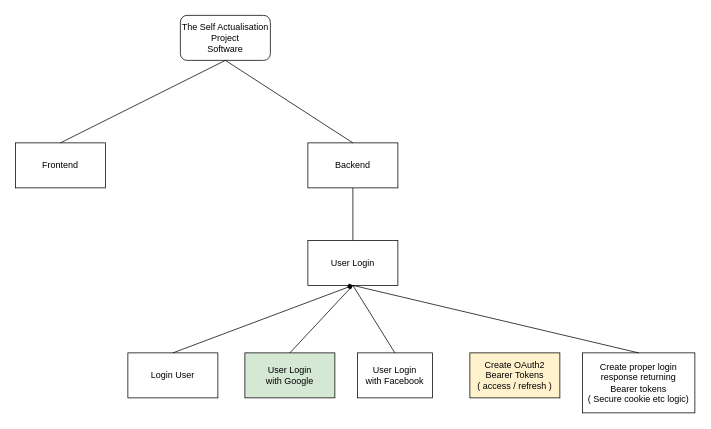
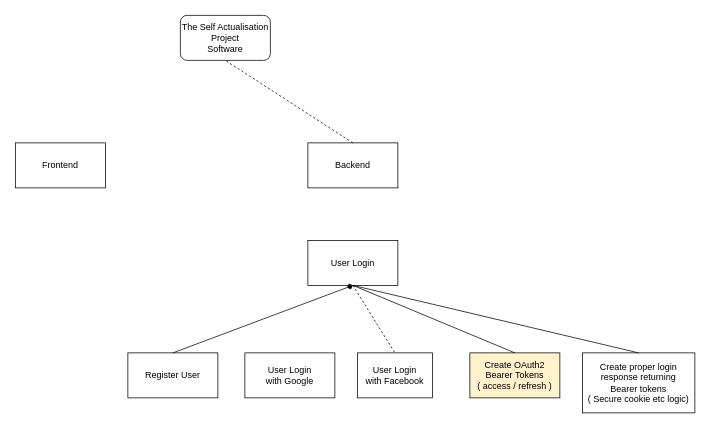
(290, 102) -> (290, 102)
(141, 103) -> none
(353, 214) -> none
(374, 320) -> (374, 320)
none -> (436, 320)
(320, 321) -> none
(173, 375) -> (173, 375)
(290, 375) -> (290, 375)
